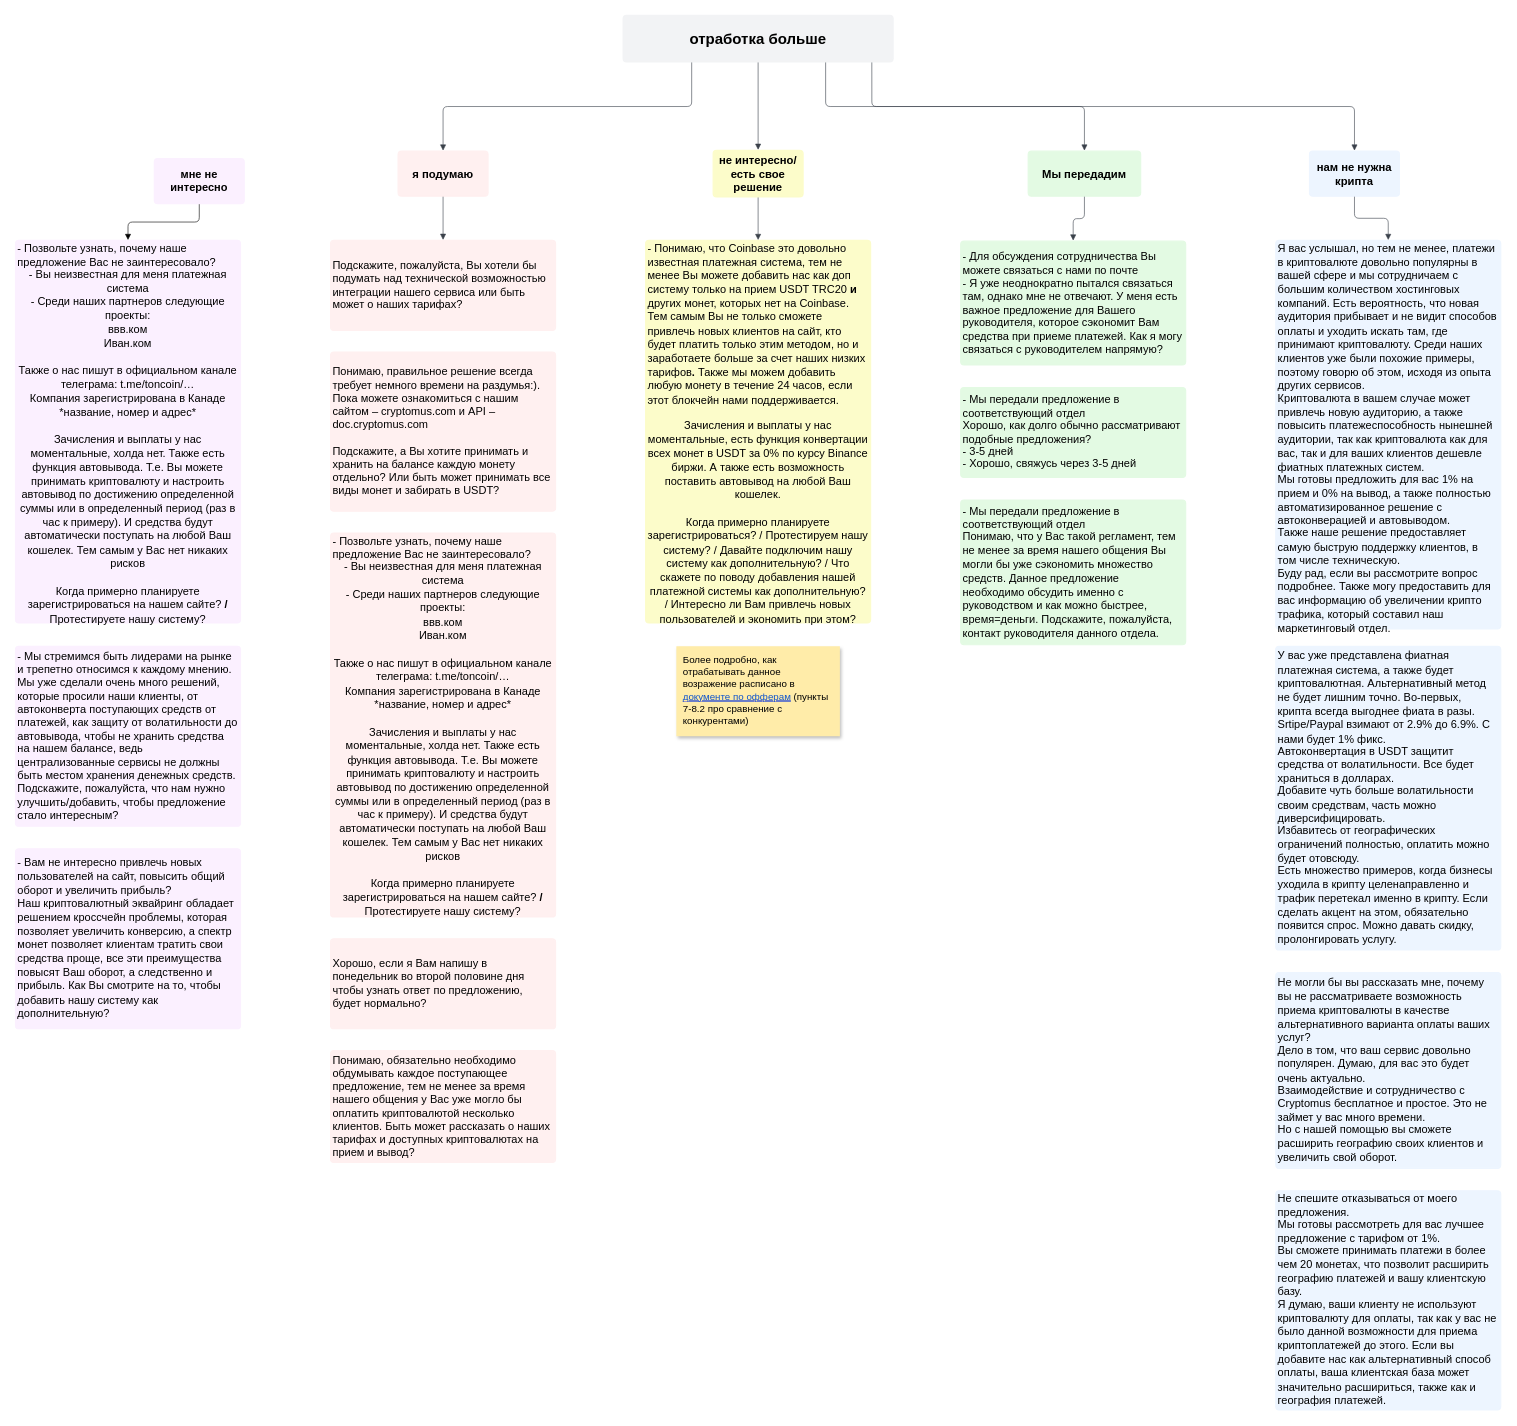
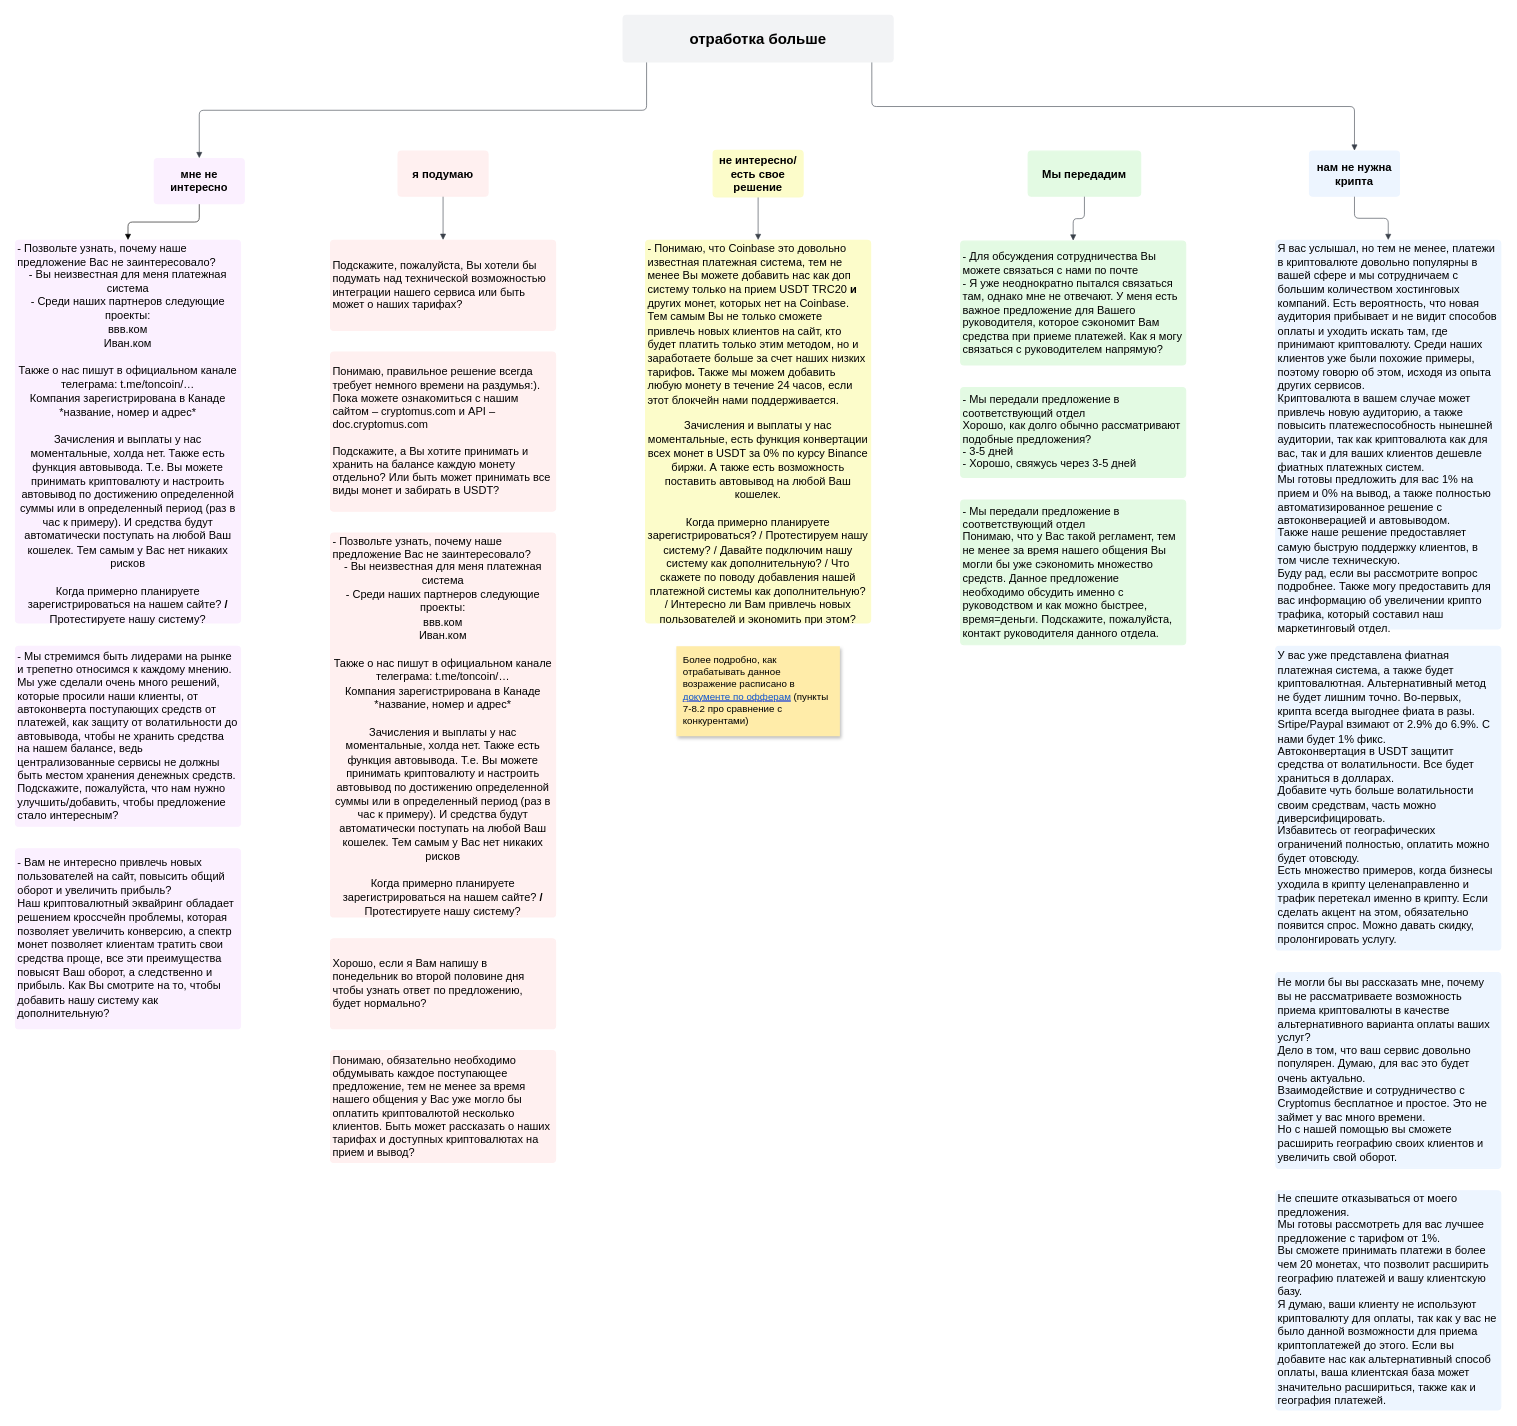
none -> (646, 86)
(827, 106) -> none
(571, 107) -> none
(758, 142) -> none
